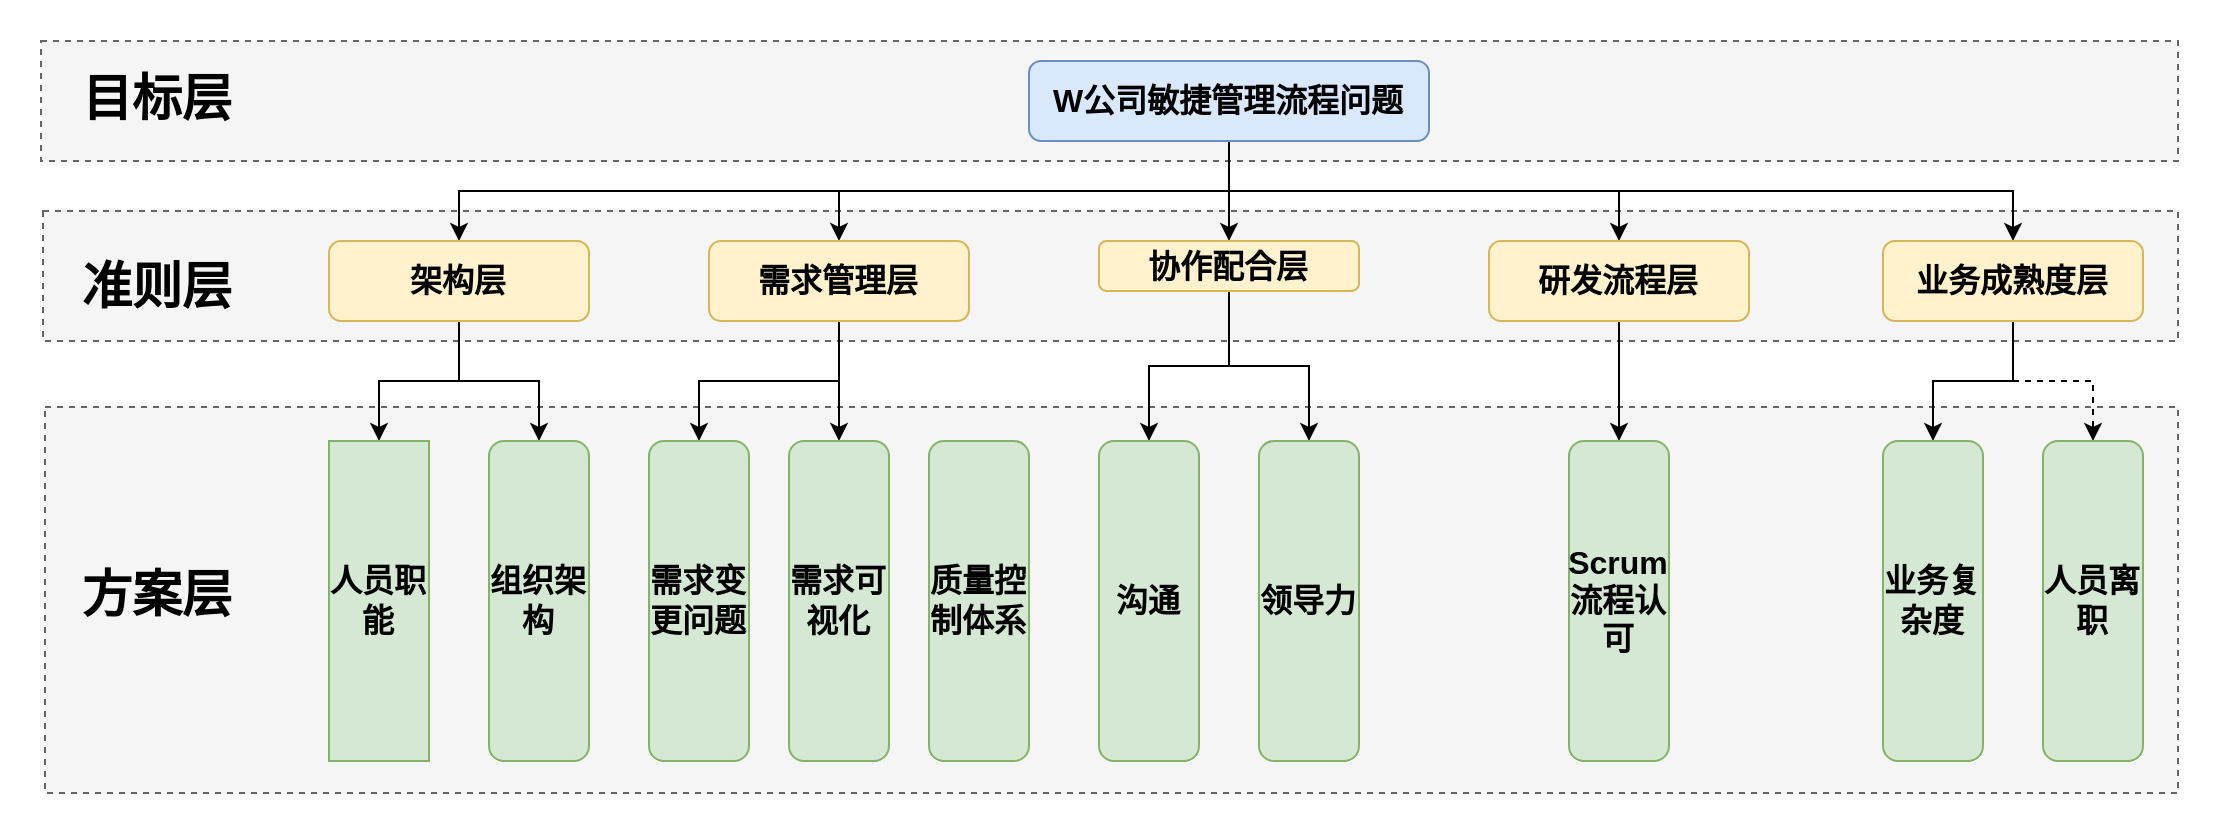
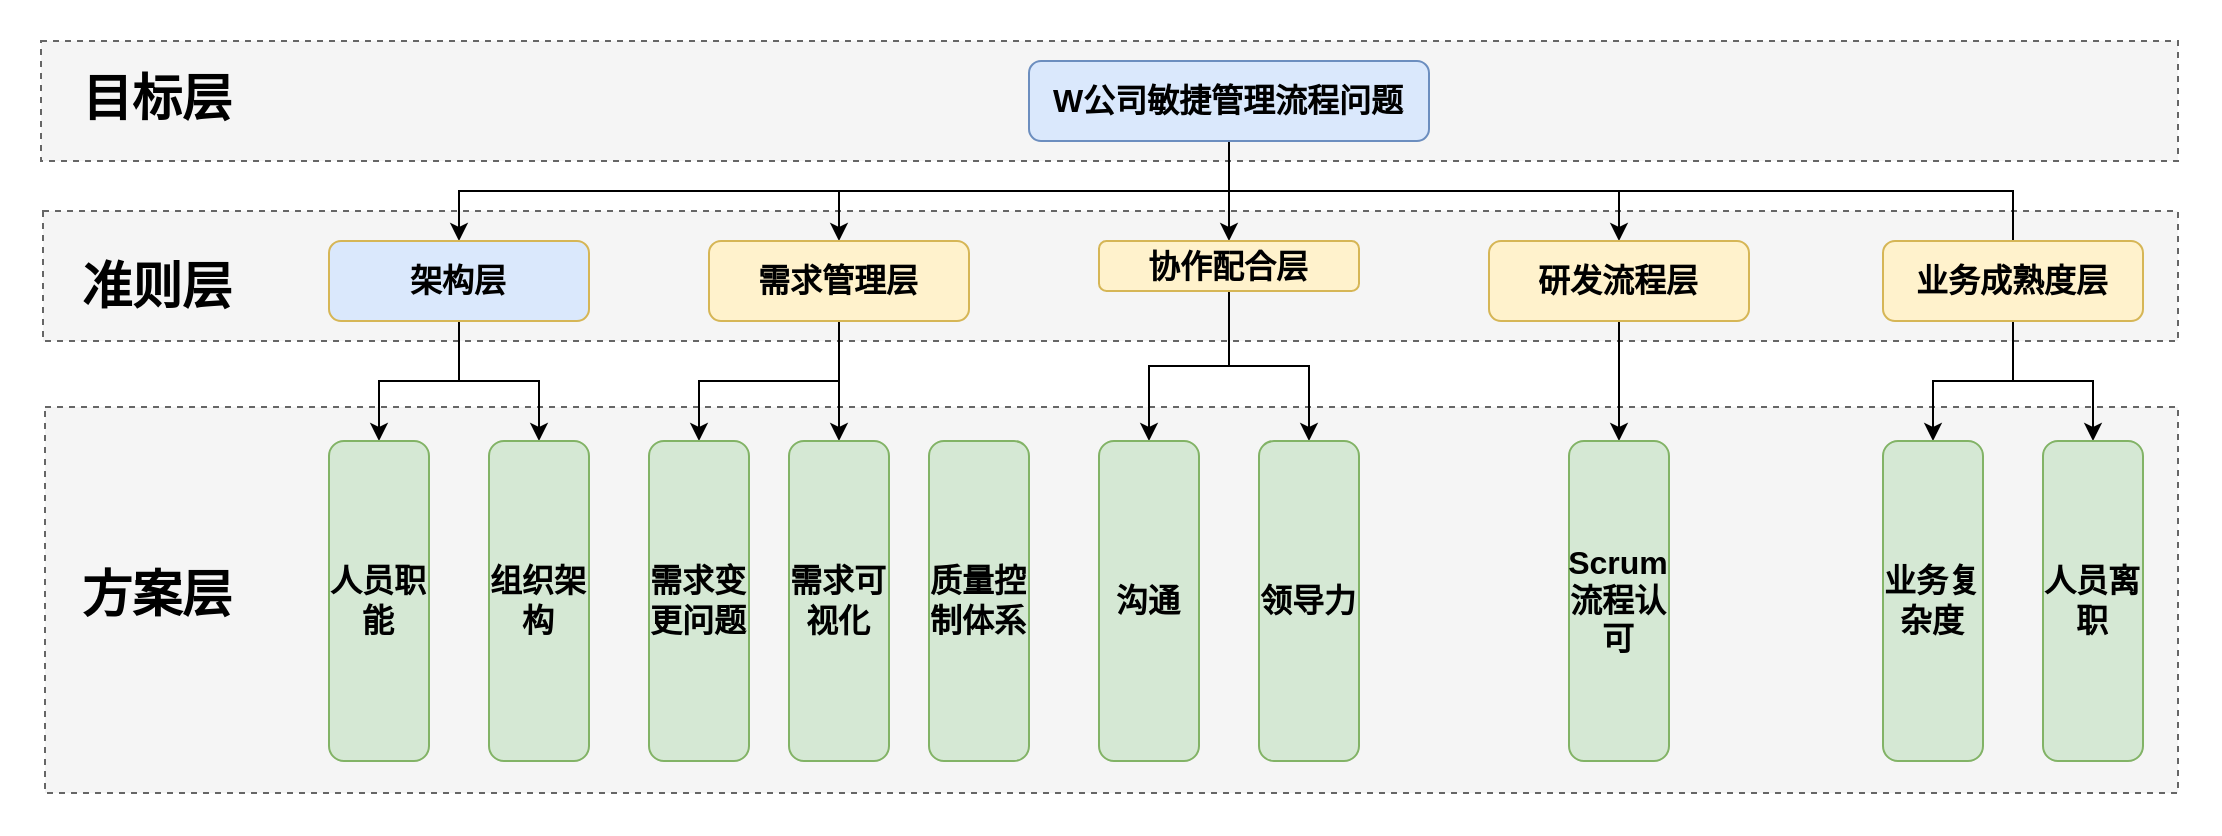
(2013, 226) -> (2013, 231)
(459, 281) -> (459, 281)
(2074, 381) -> (2074, 381)
(379, 601) -> (379, 601)
